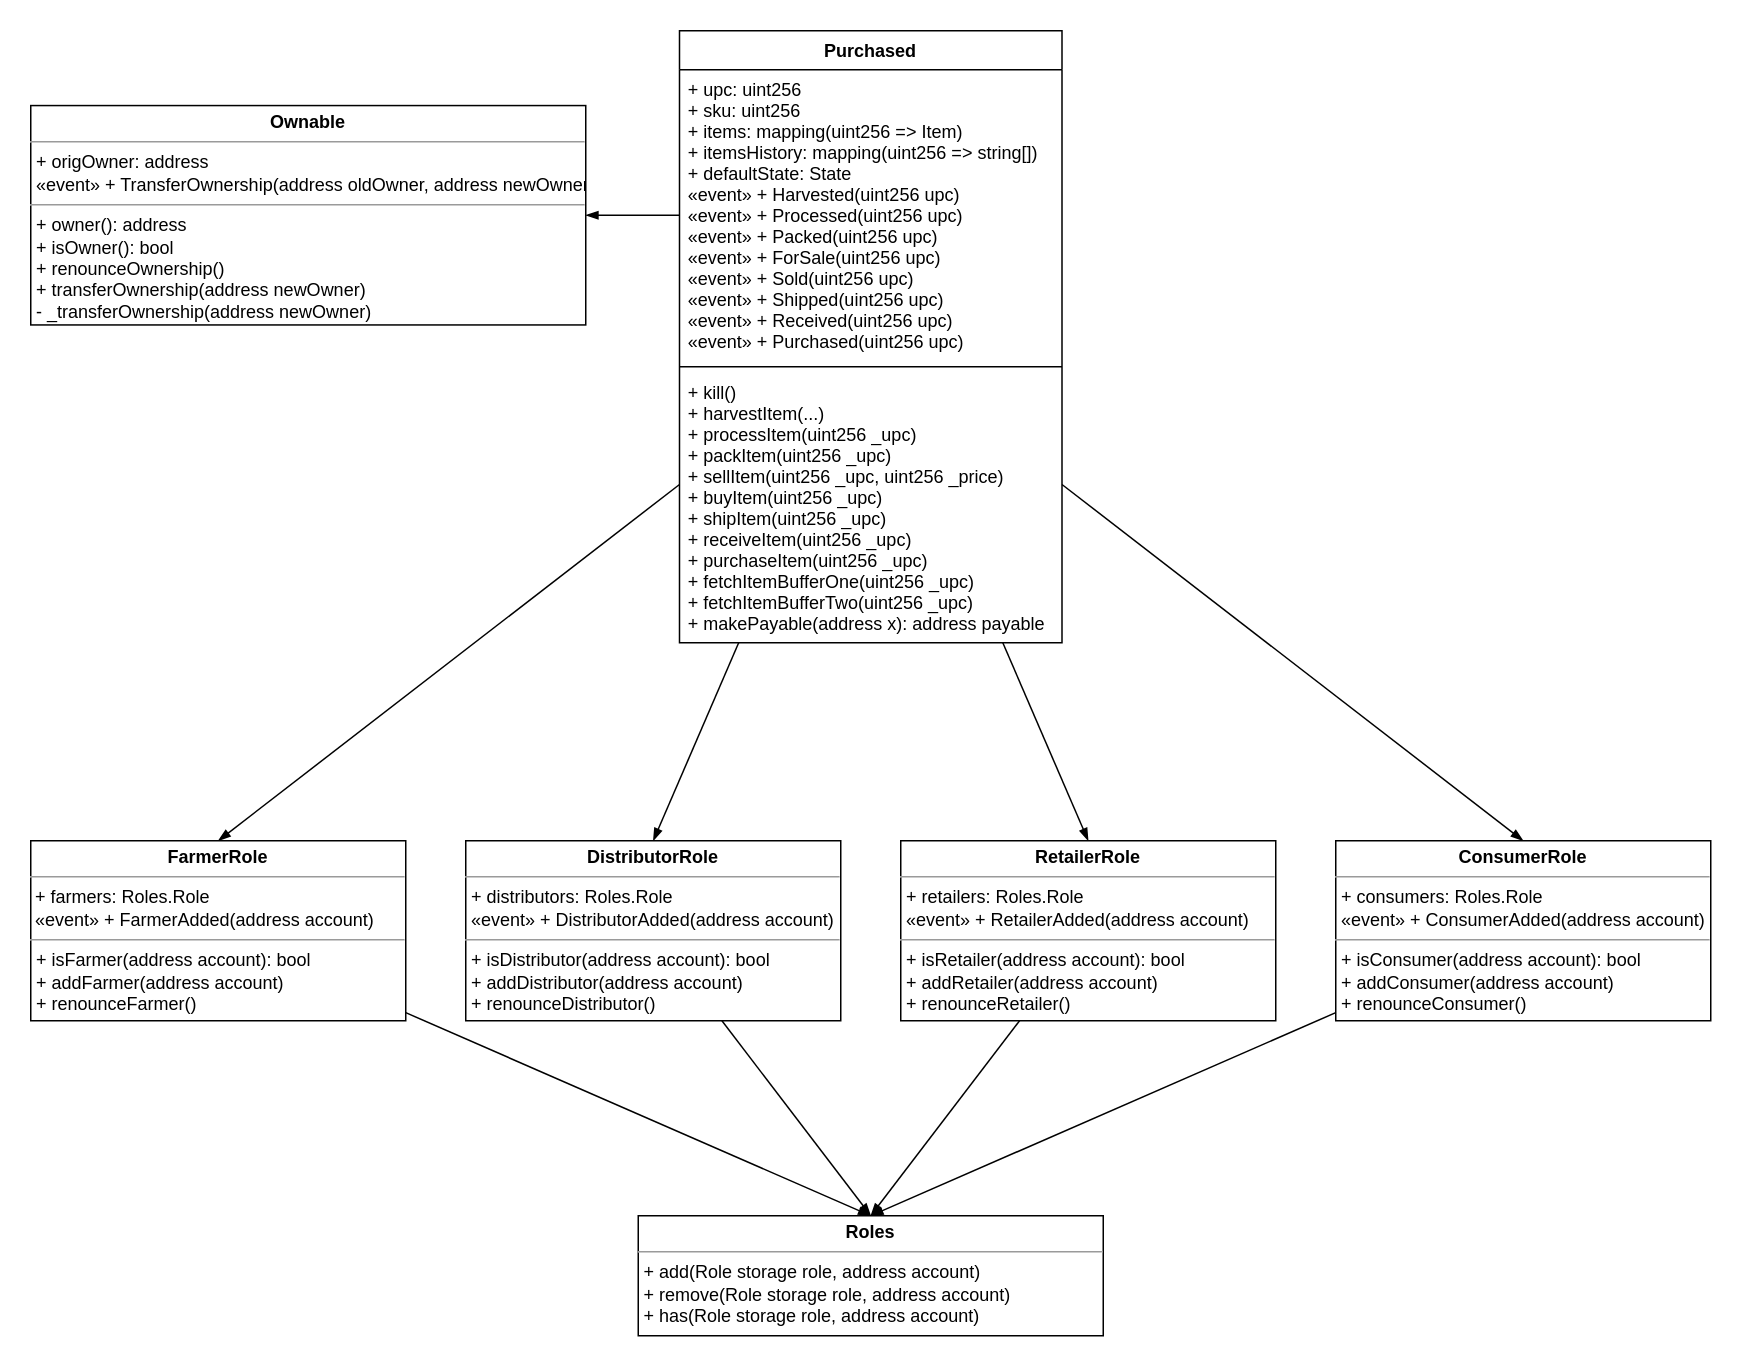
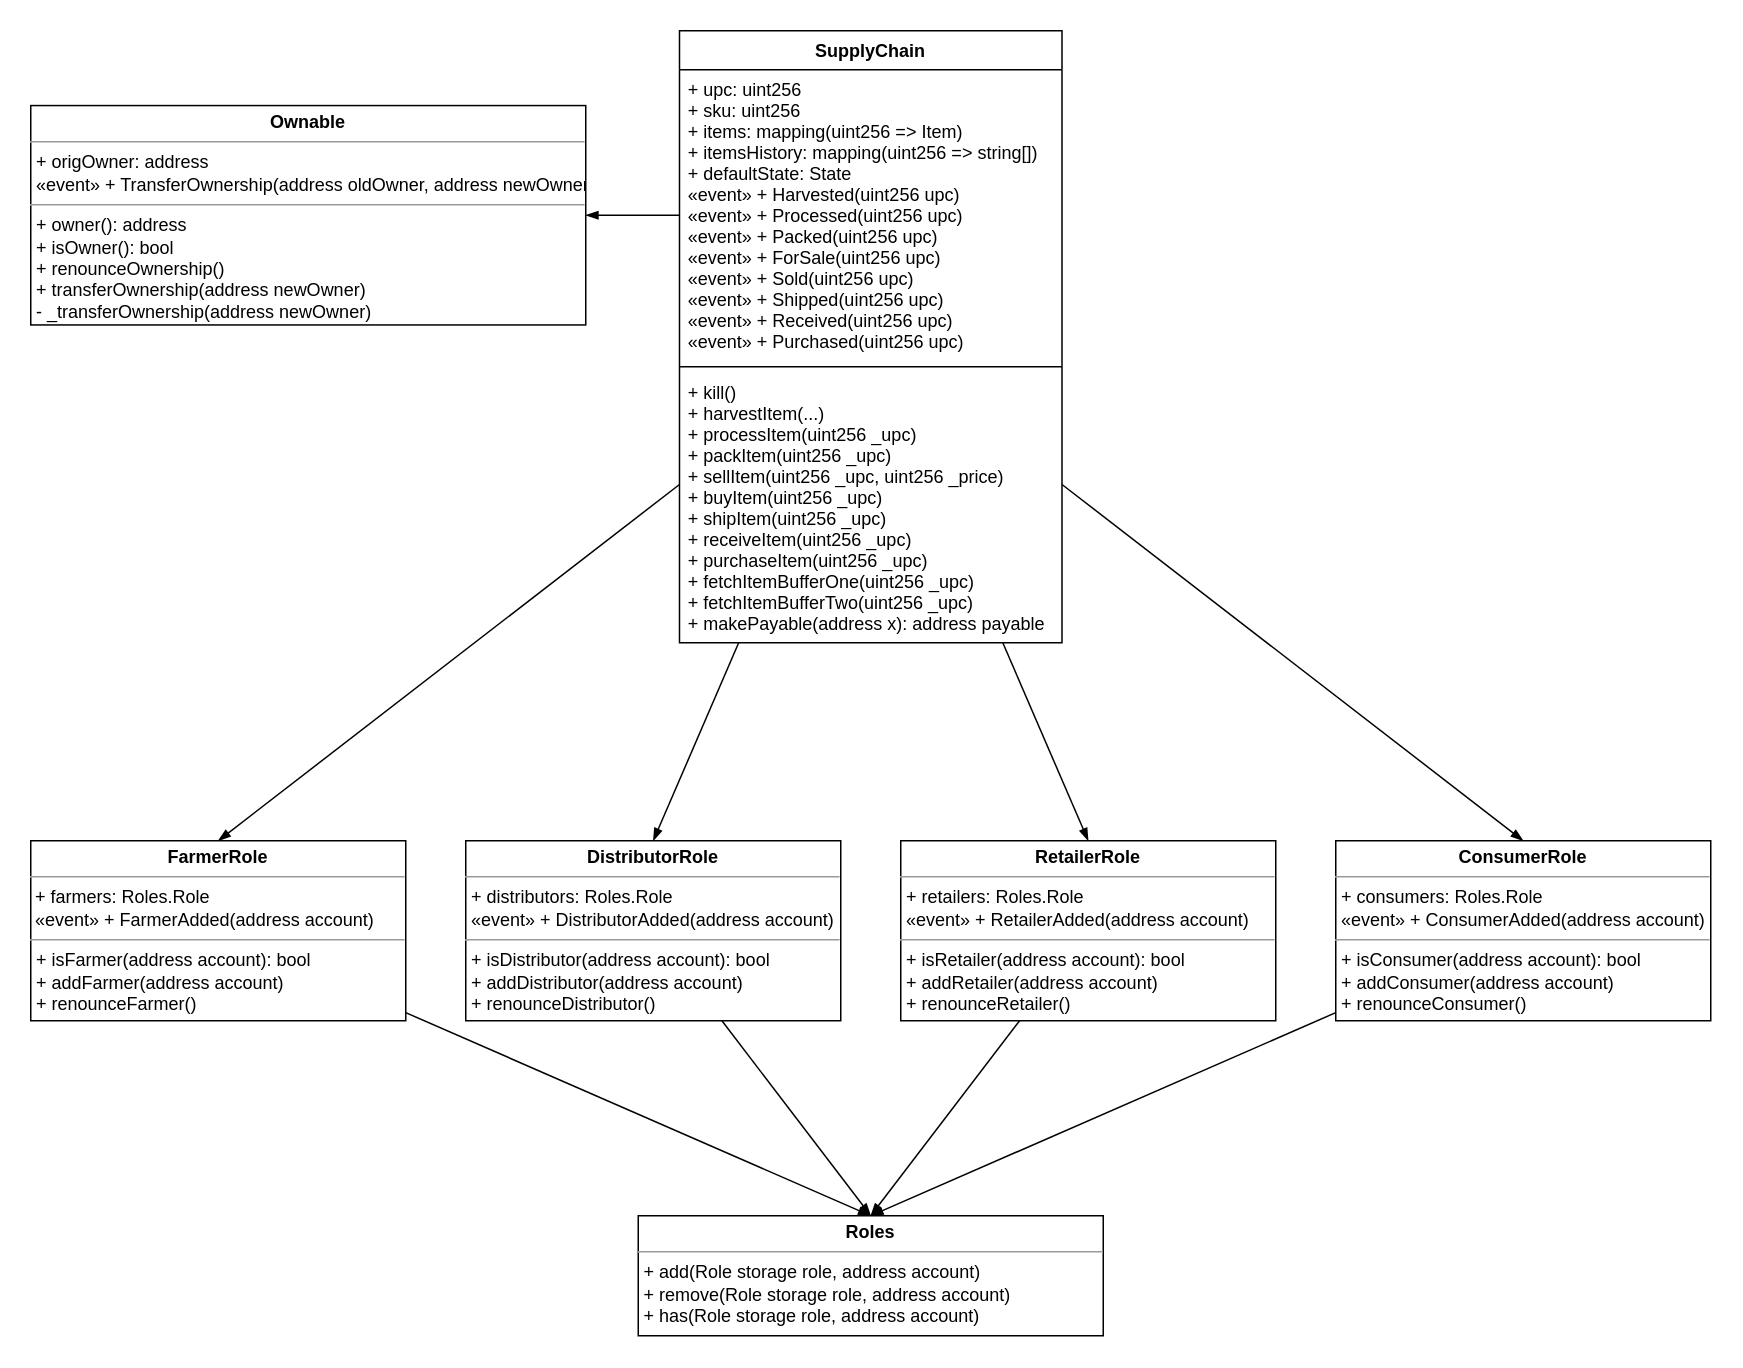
(870, 51) -> (870, 51)
